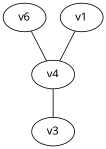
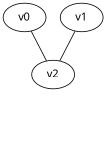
(25, 17) -> (25, 17)
(53, 75) -> (53, 75)
(53, 132) -> none
